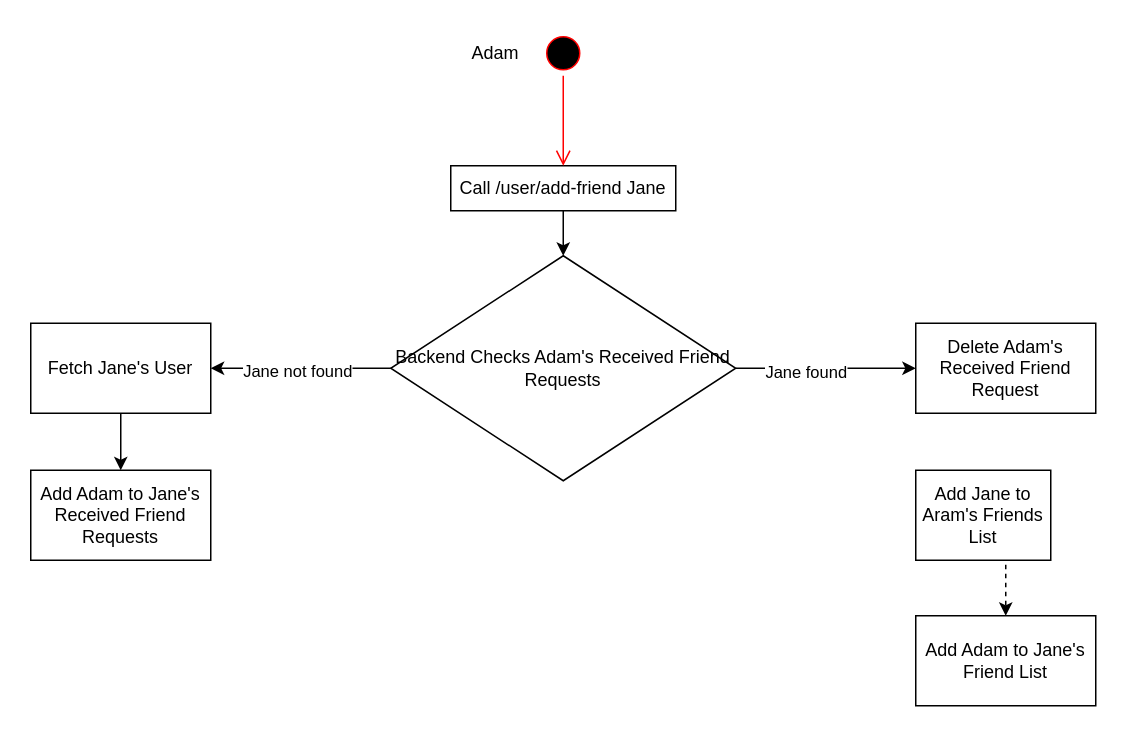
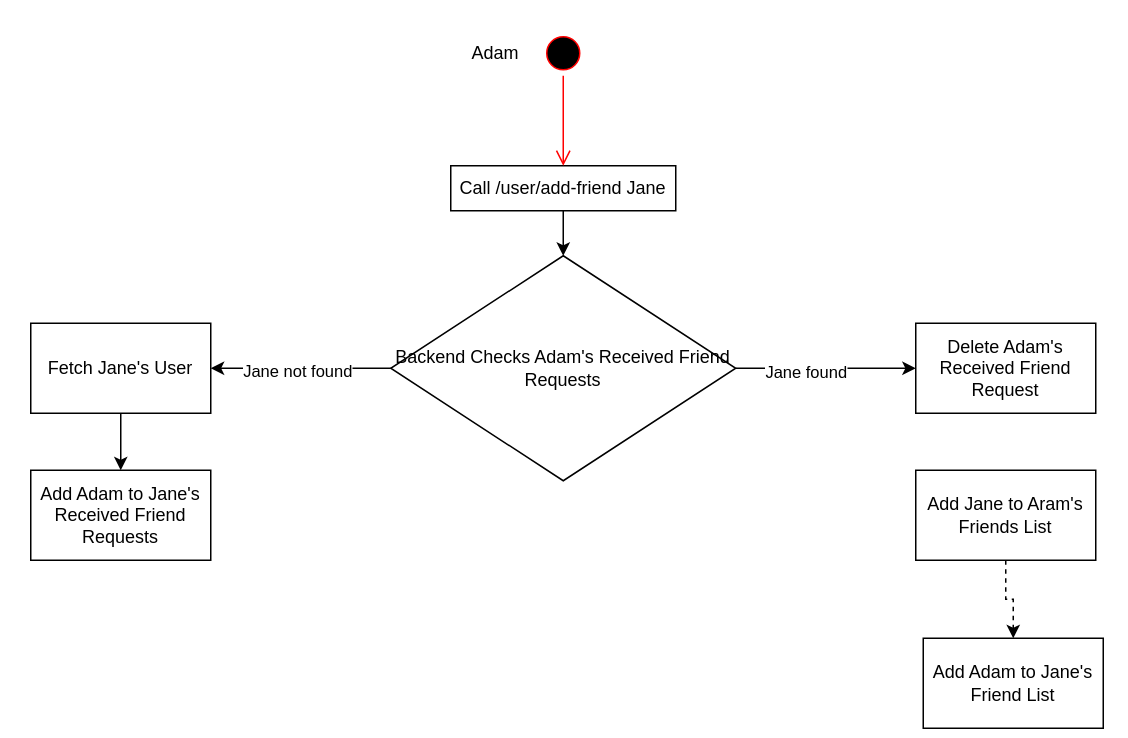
(983, 515) -> (1006, 515)
(1006, 661) -> (1013, 683)
